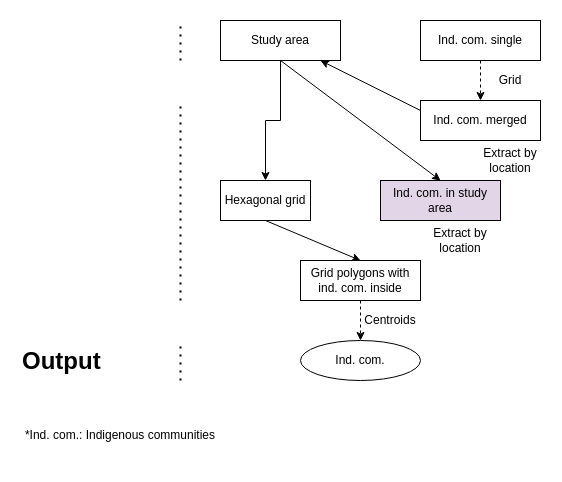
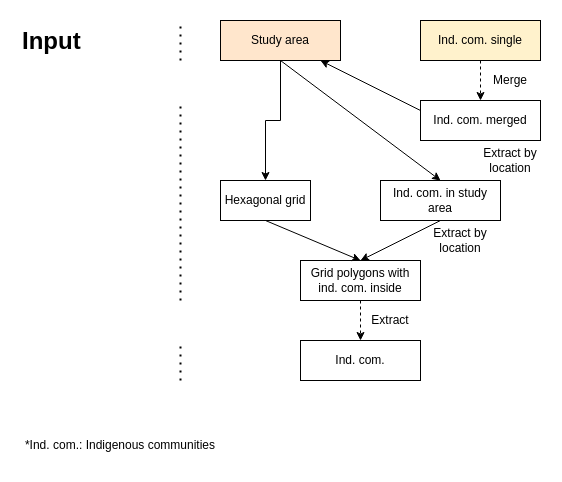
none -> (56, 41)
(281, 41) -> (281, 41)
(481, 41) -> (481, 41)
(511, 81) -> (511, 81)
(441, 201) -> (441, 201)
none -> (404, 239)
(391, 321) -> (391, 321)
(71, 361) -> none
(361, 361) -> (361, 361)
(121, 436) -> (121, 446)
